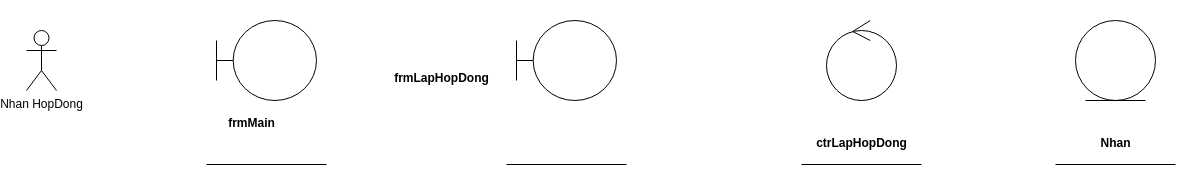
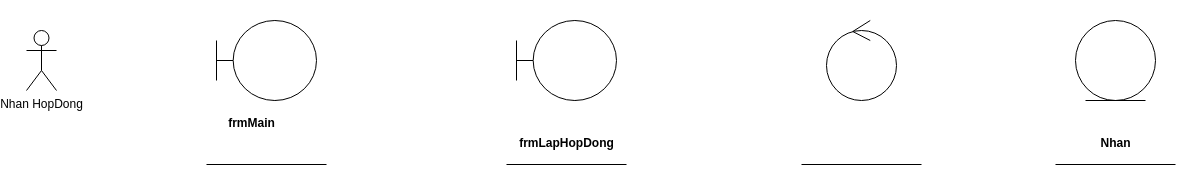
(442, 79) -> (567, 144)
(862, 144) -> none
